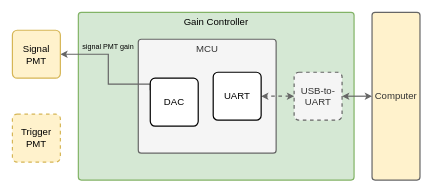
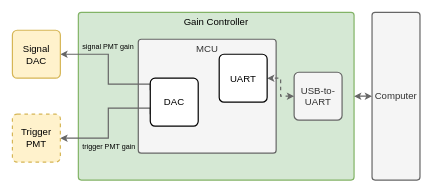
(36, 54) -> (36, 54)
(237, 96) -> (243, 78)
(318, 96) -> (318, 96)
(355, 96) -> (360, 96)
(396, 96) -> (396, 96)
none -> (108, 122)
